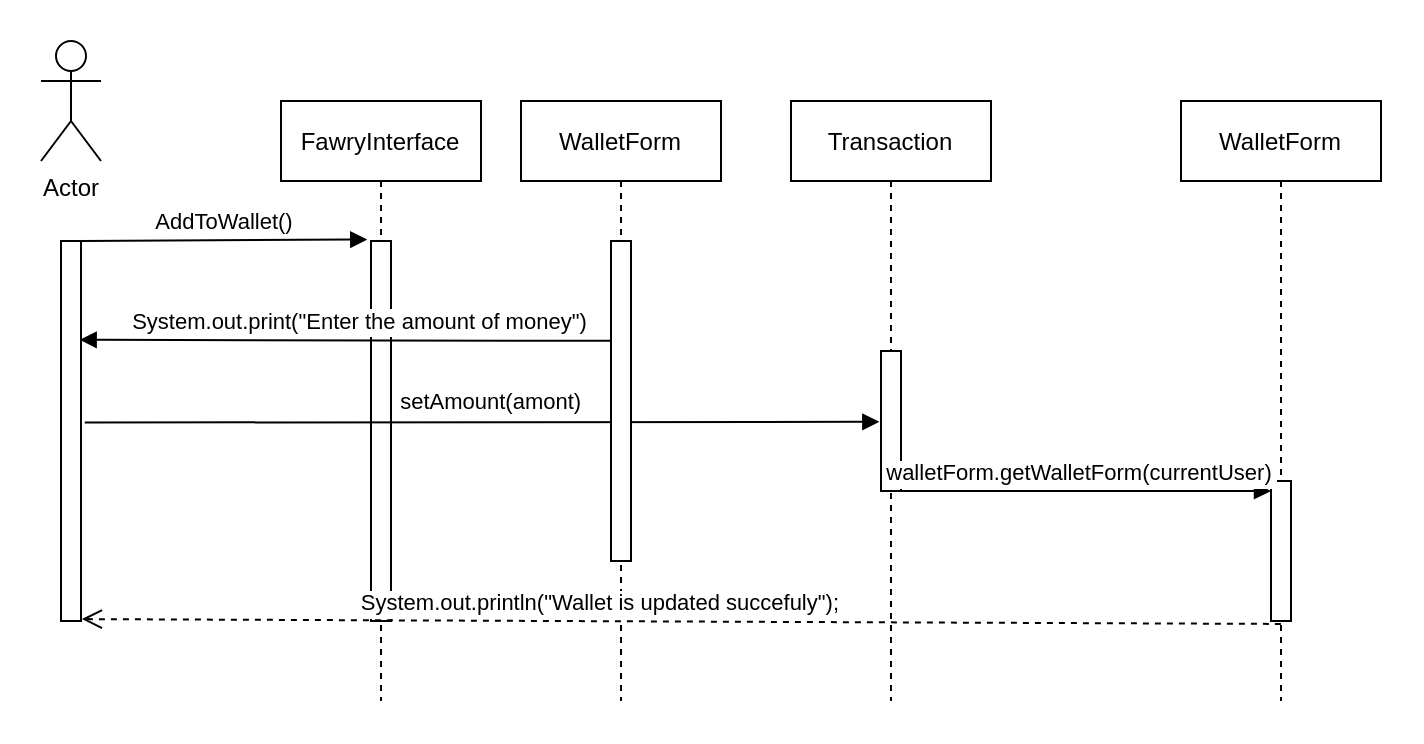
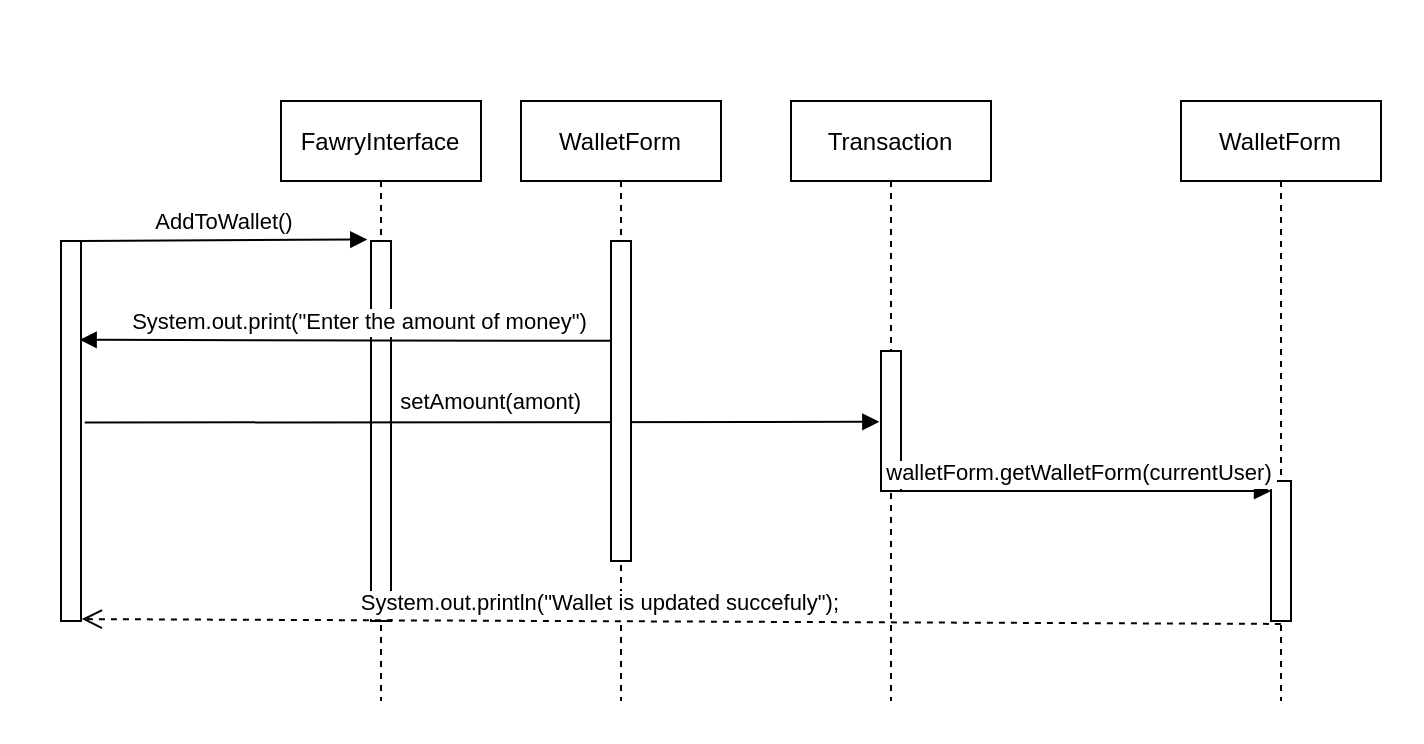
(71, 101) -> none
